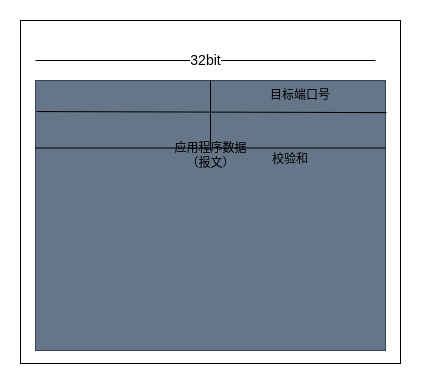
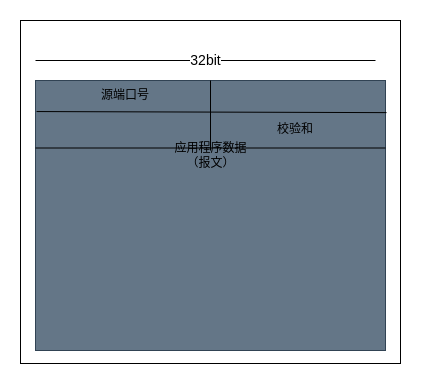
none -> (126, 96)
(301, 96) -> none
(291, 160) -> (296, 130)
